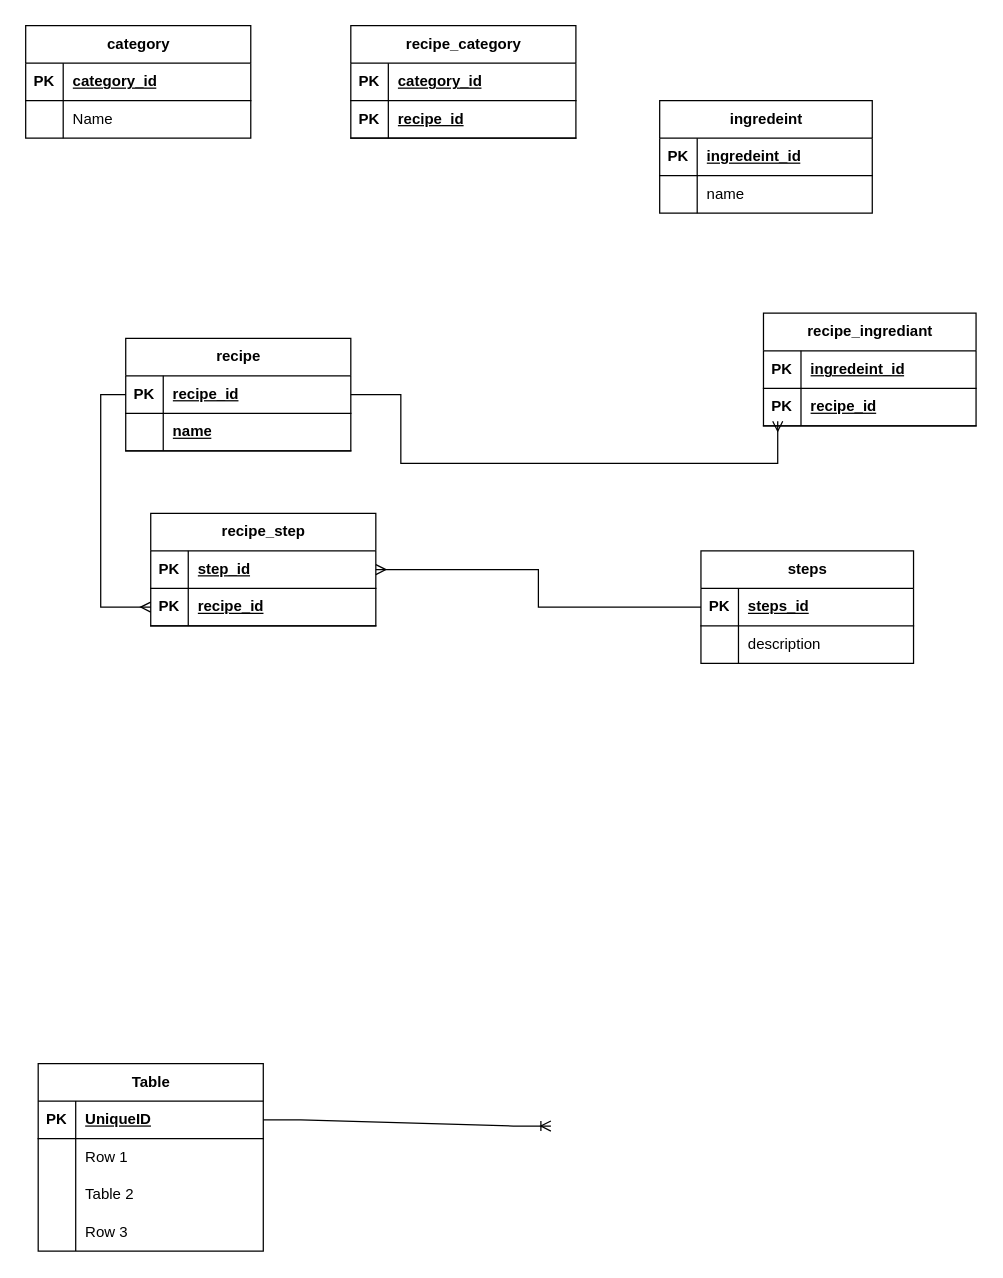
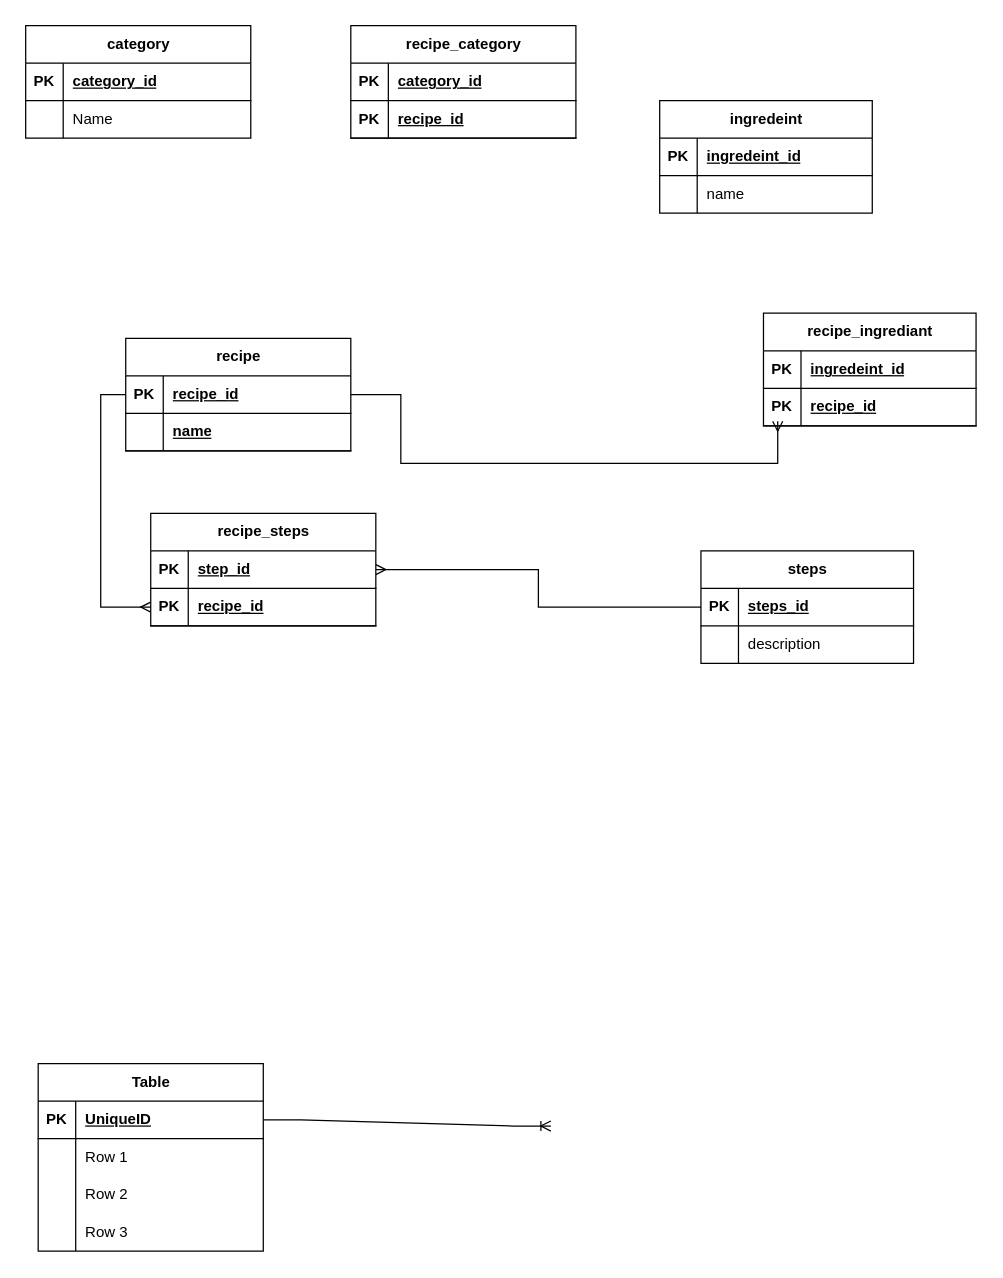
(264, 532) -> (264, 532)
(111, 1194) -> (105, 1194)
